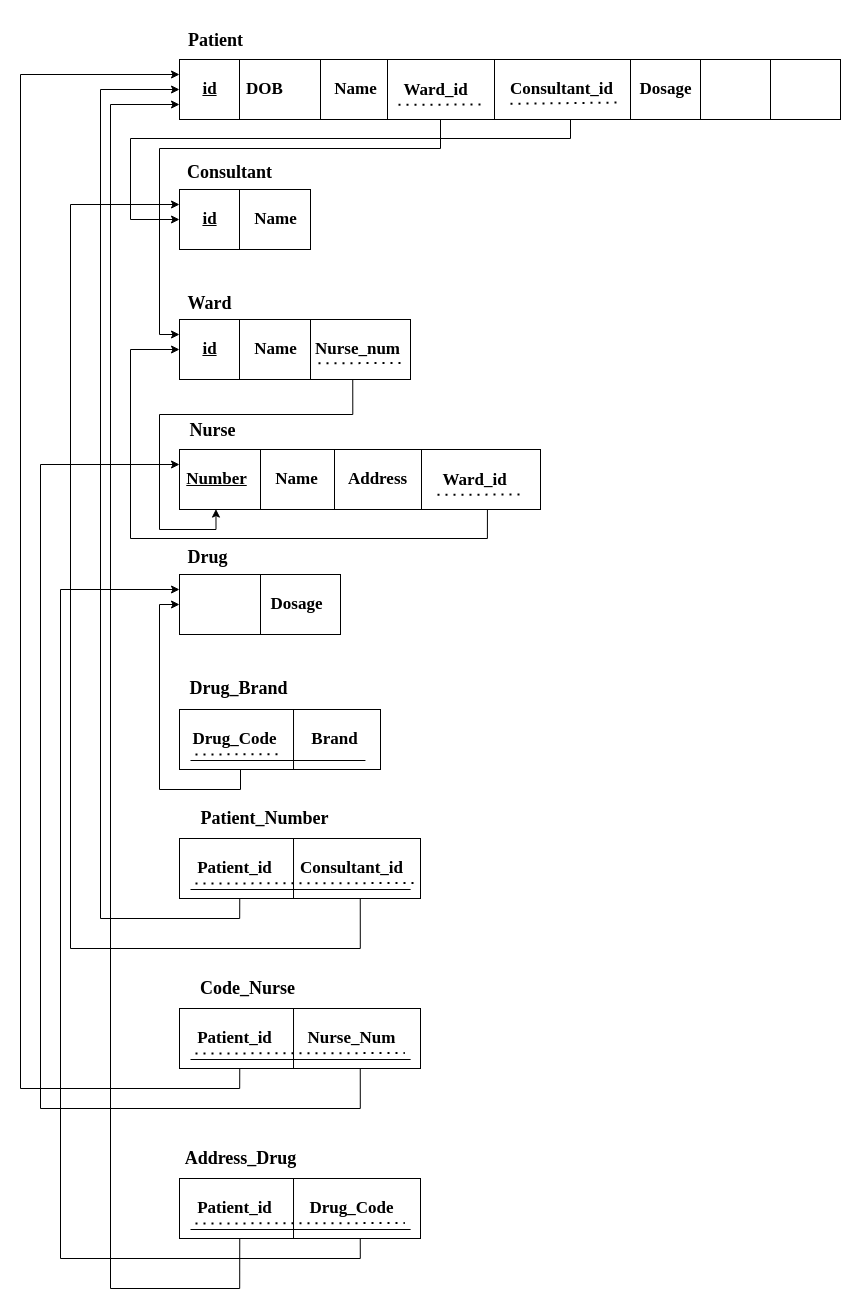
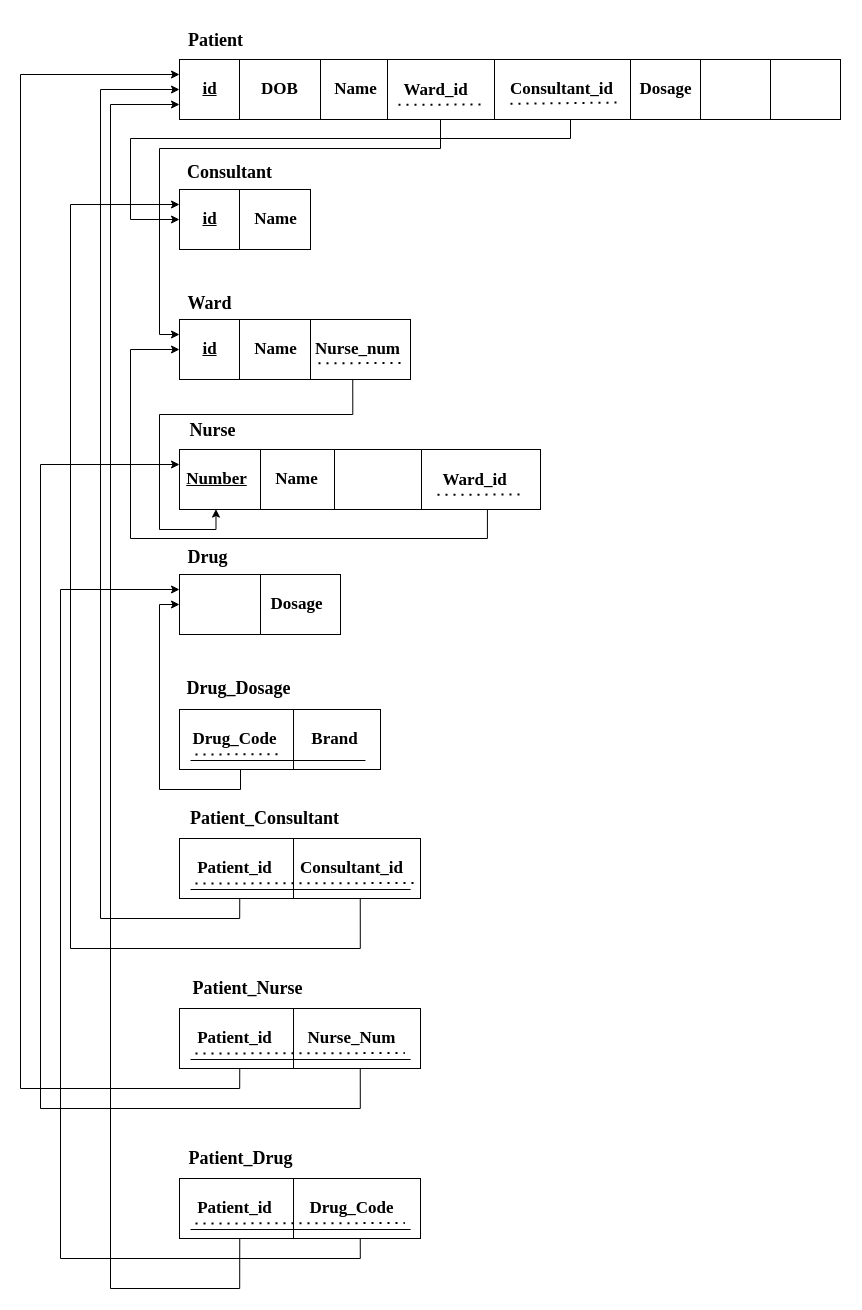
(265, 90) -> (280, 90)
(378, 480) -> none
(239, 689) -> (239, 689)
(265, 819) -> (265, 819)
(248, 989) -> (248, 989)
(241, 1159) -> (241, 1159)
